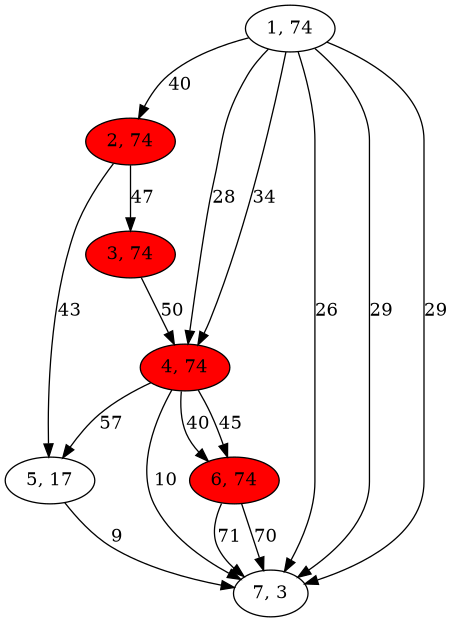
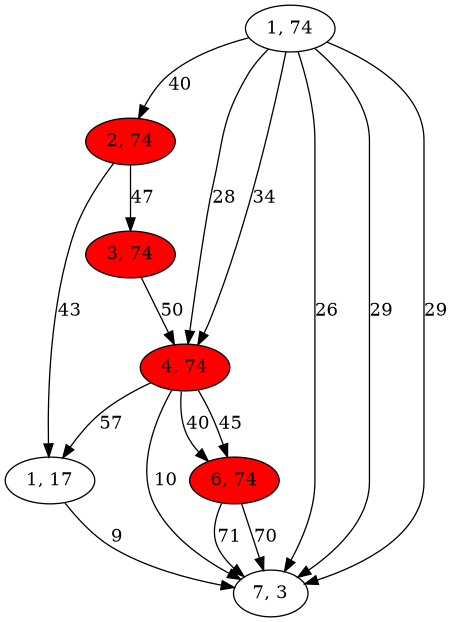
(50, 480) -> (50, 480)
